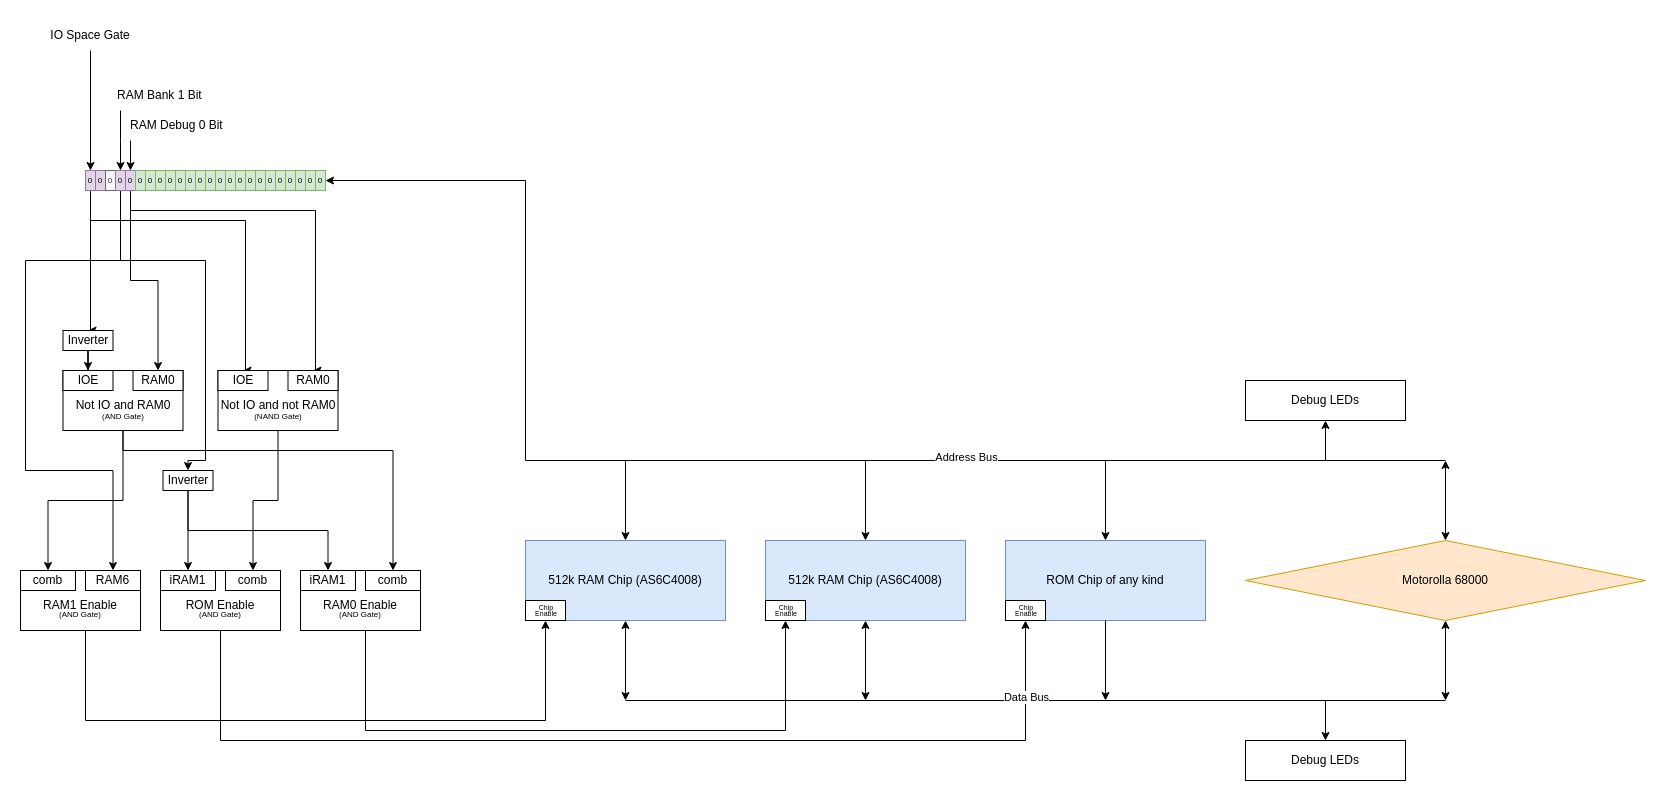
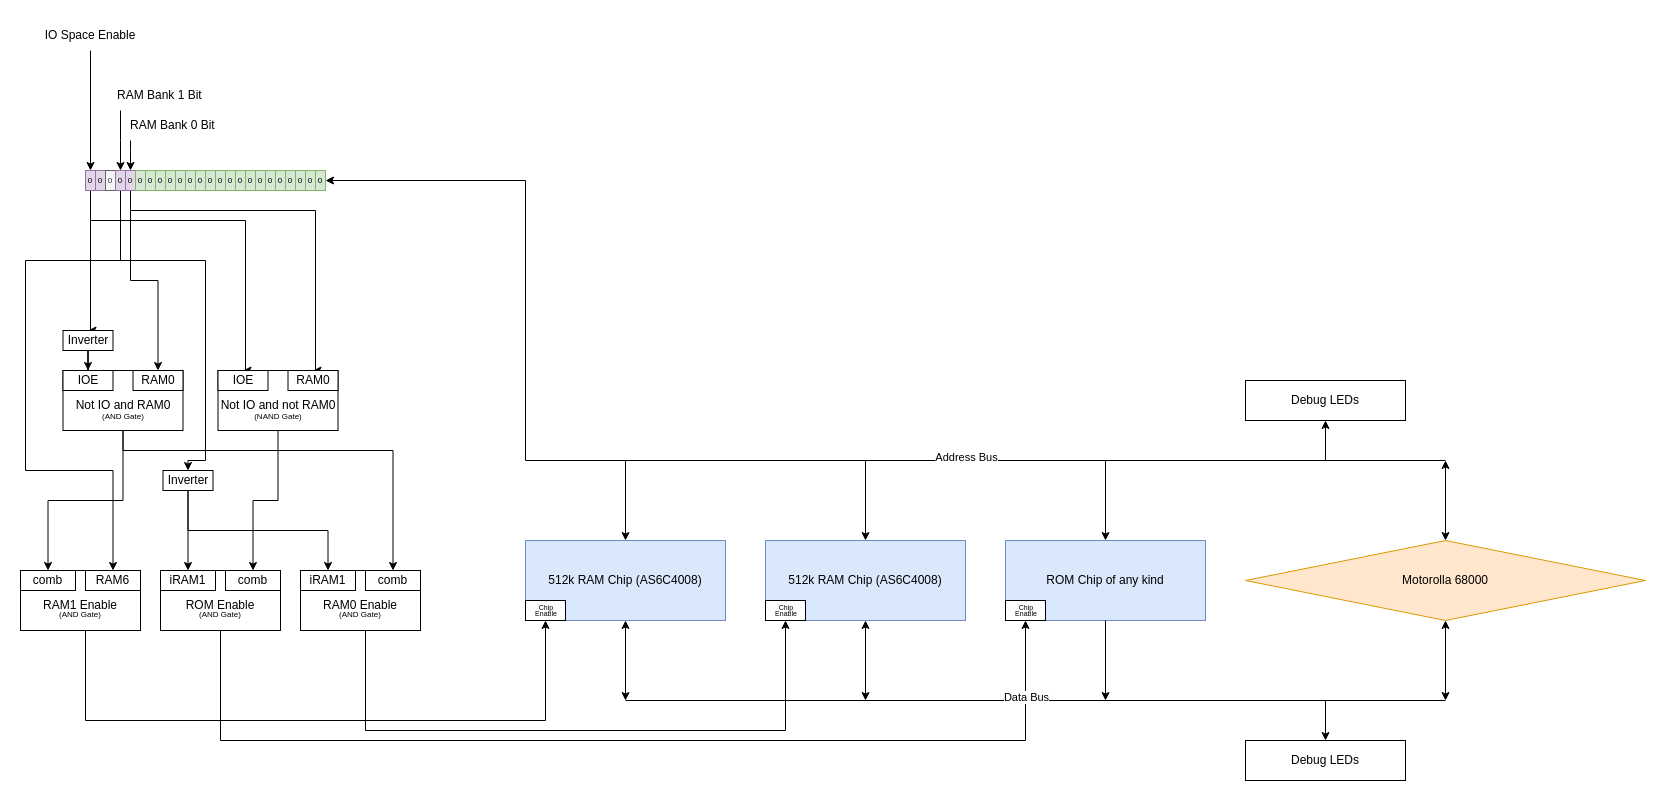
(91, 36) -> (91, 36)
(175, 126) -> (171, 126)
